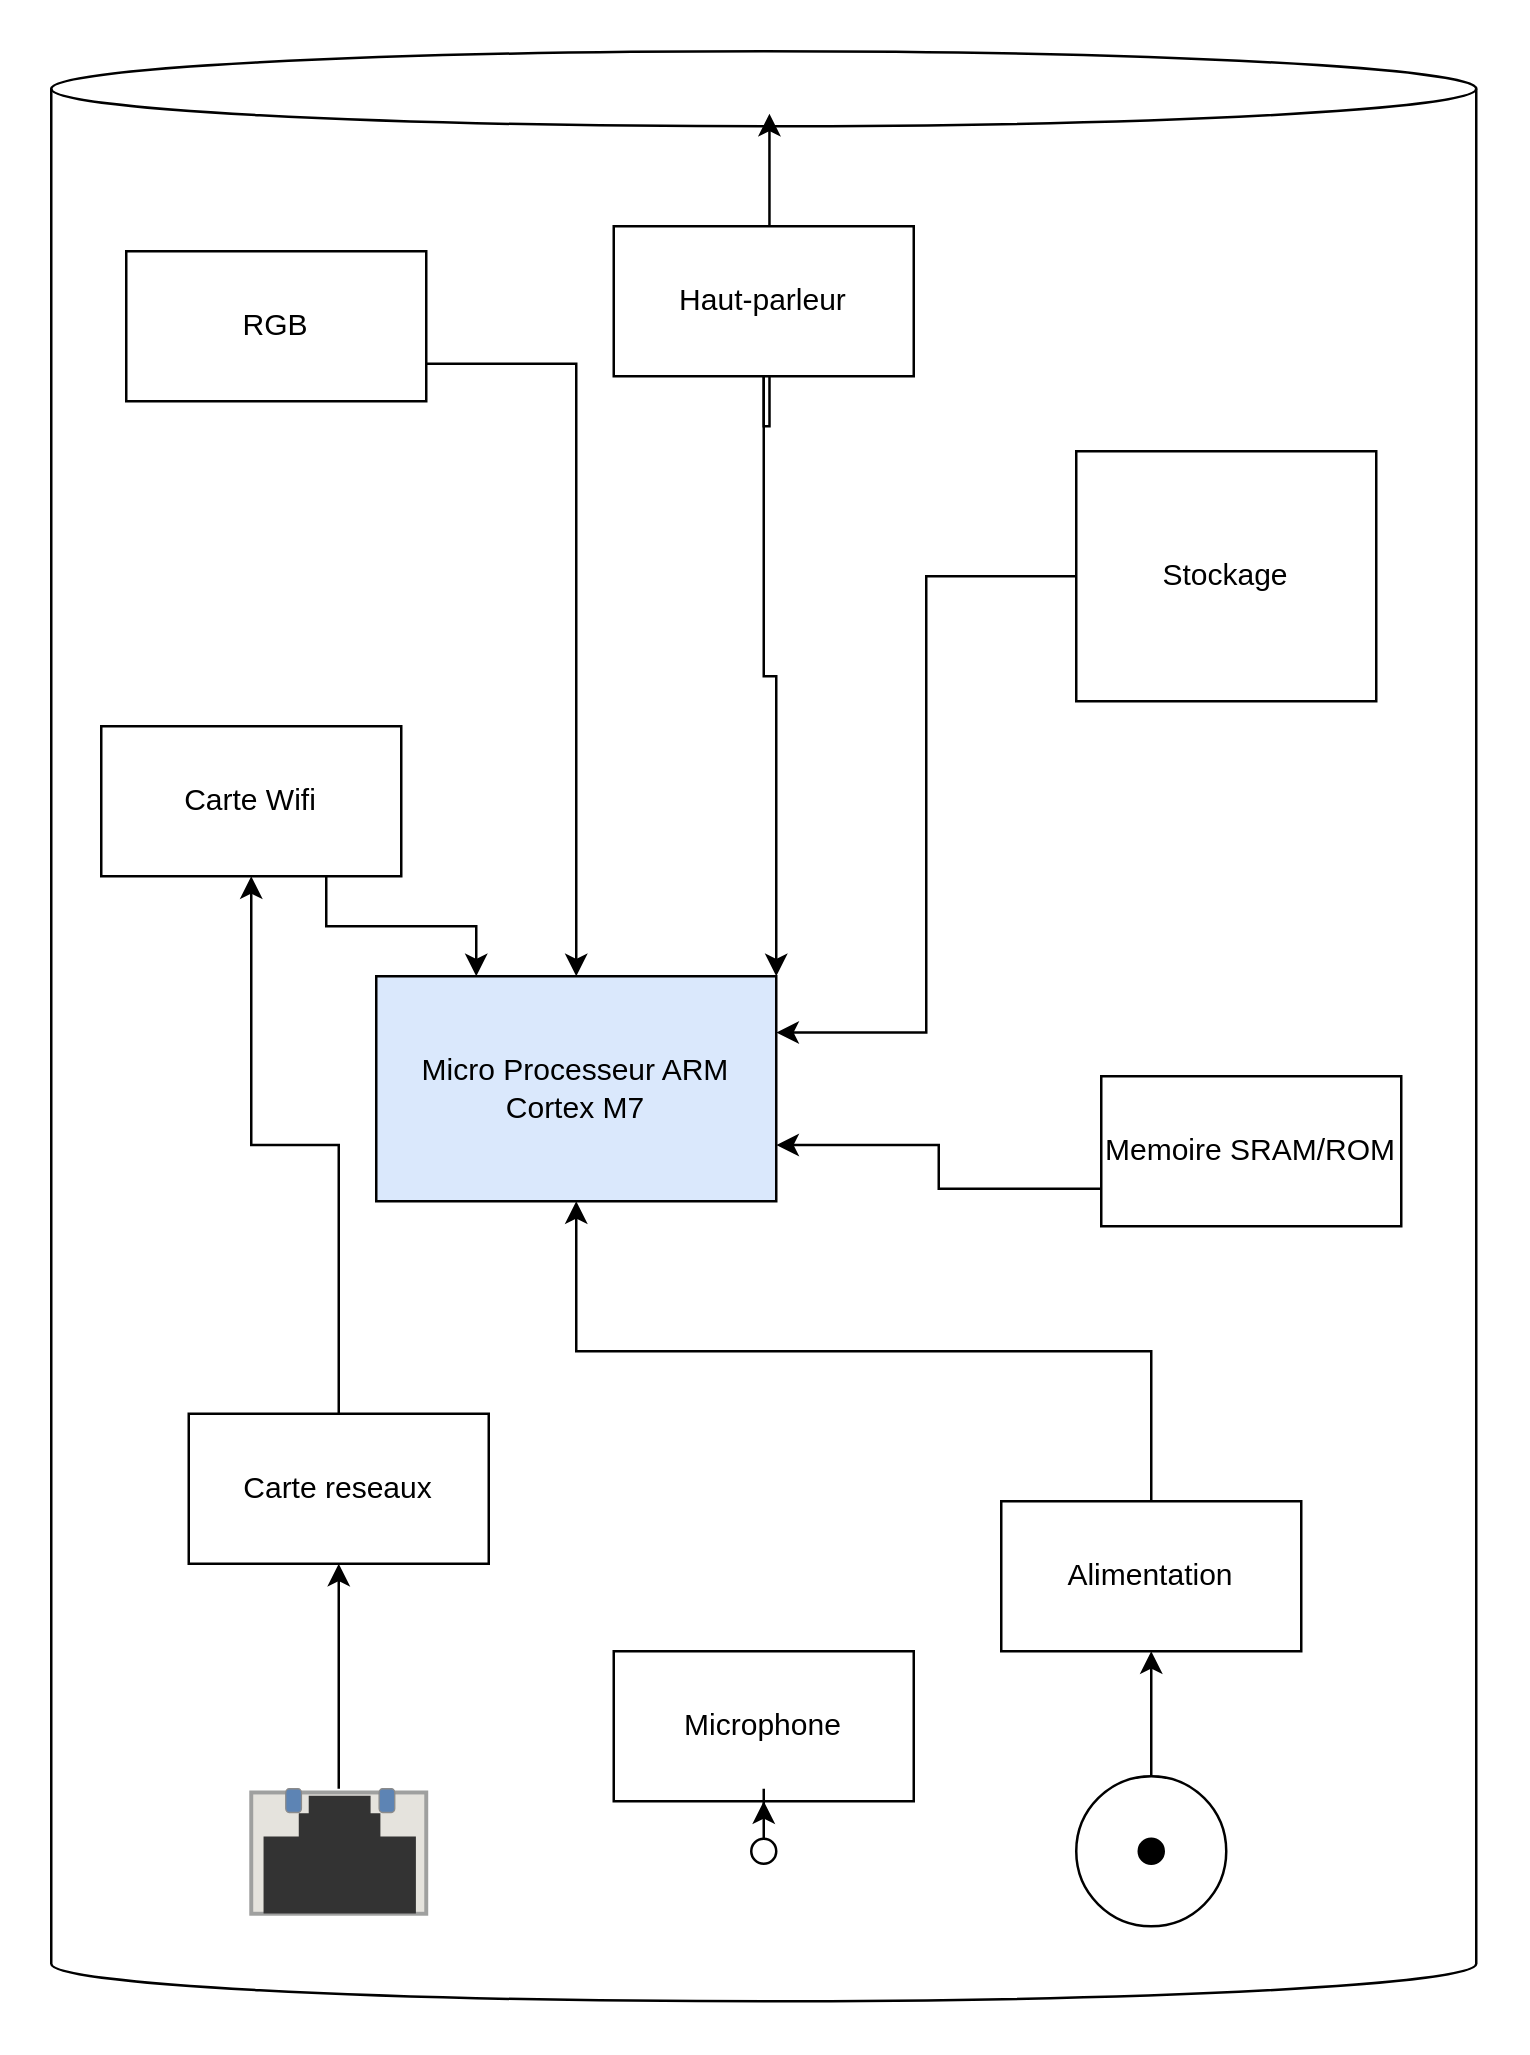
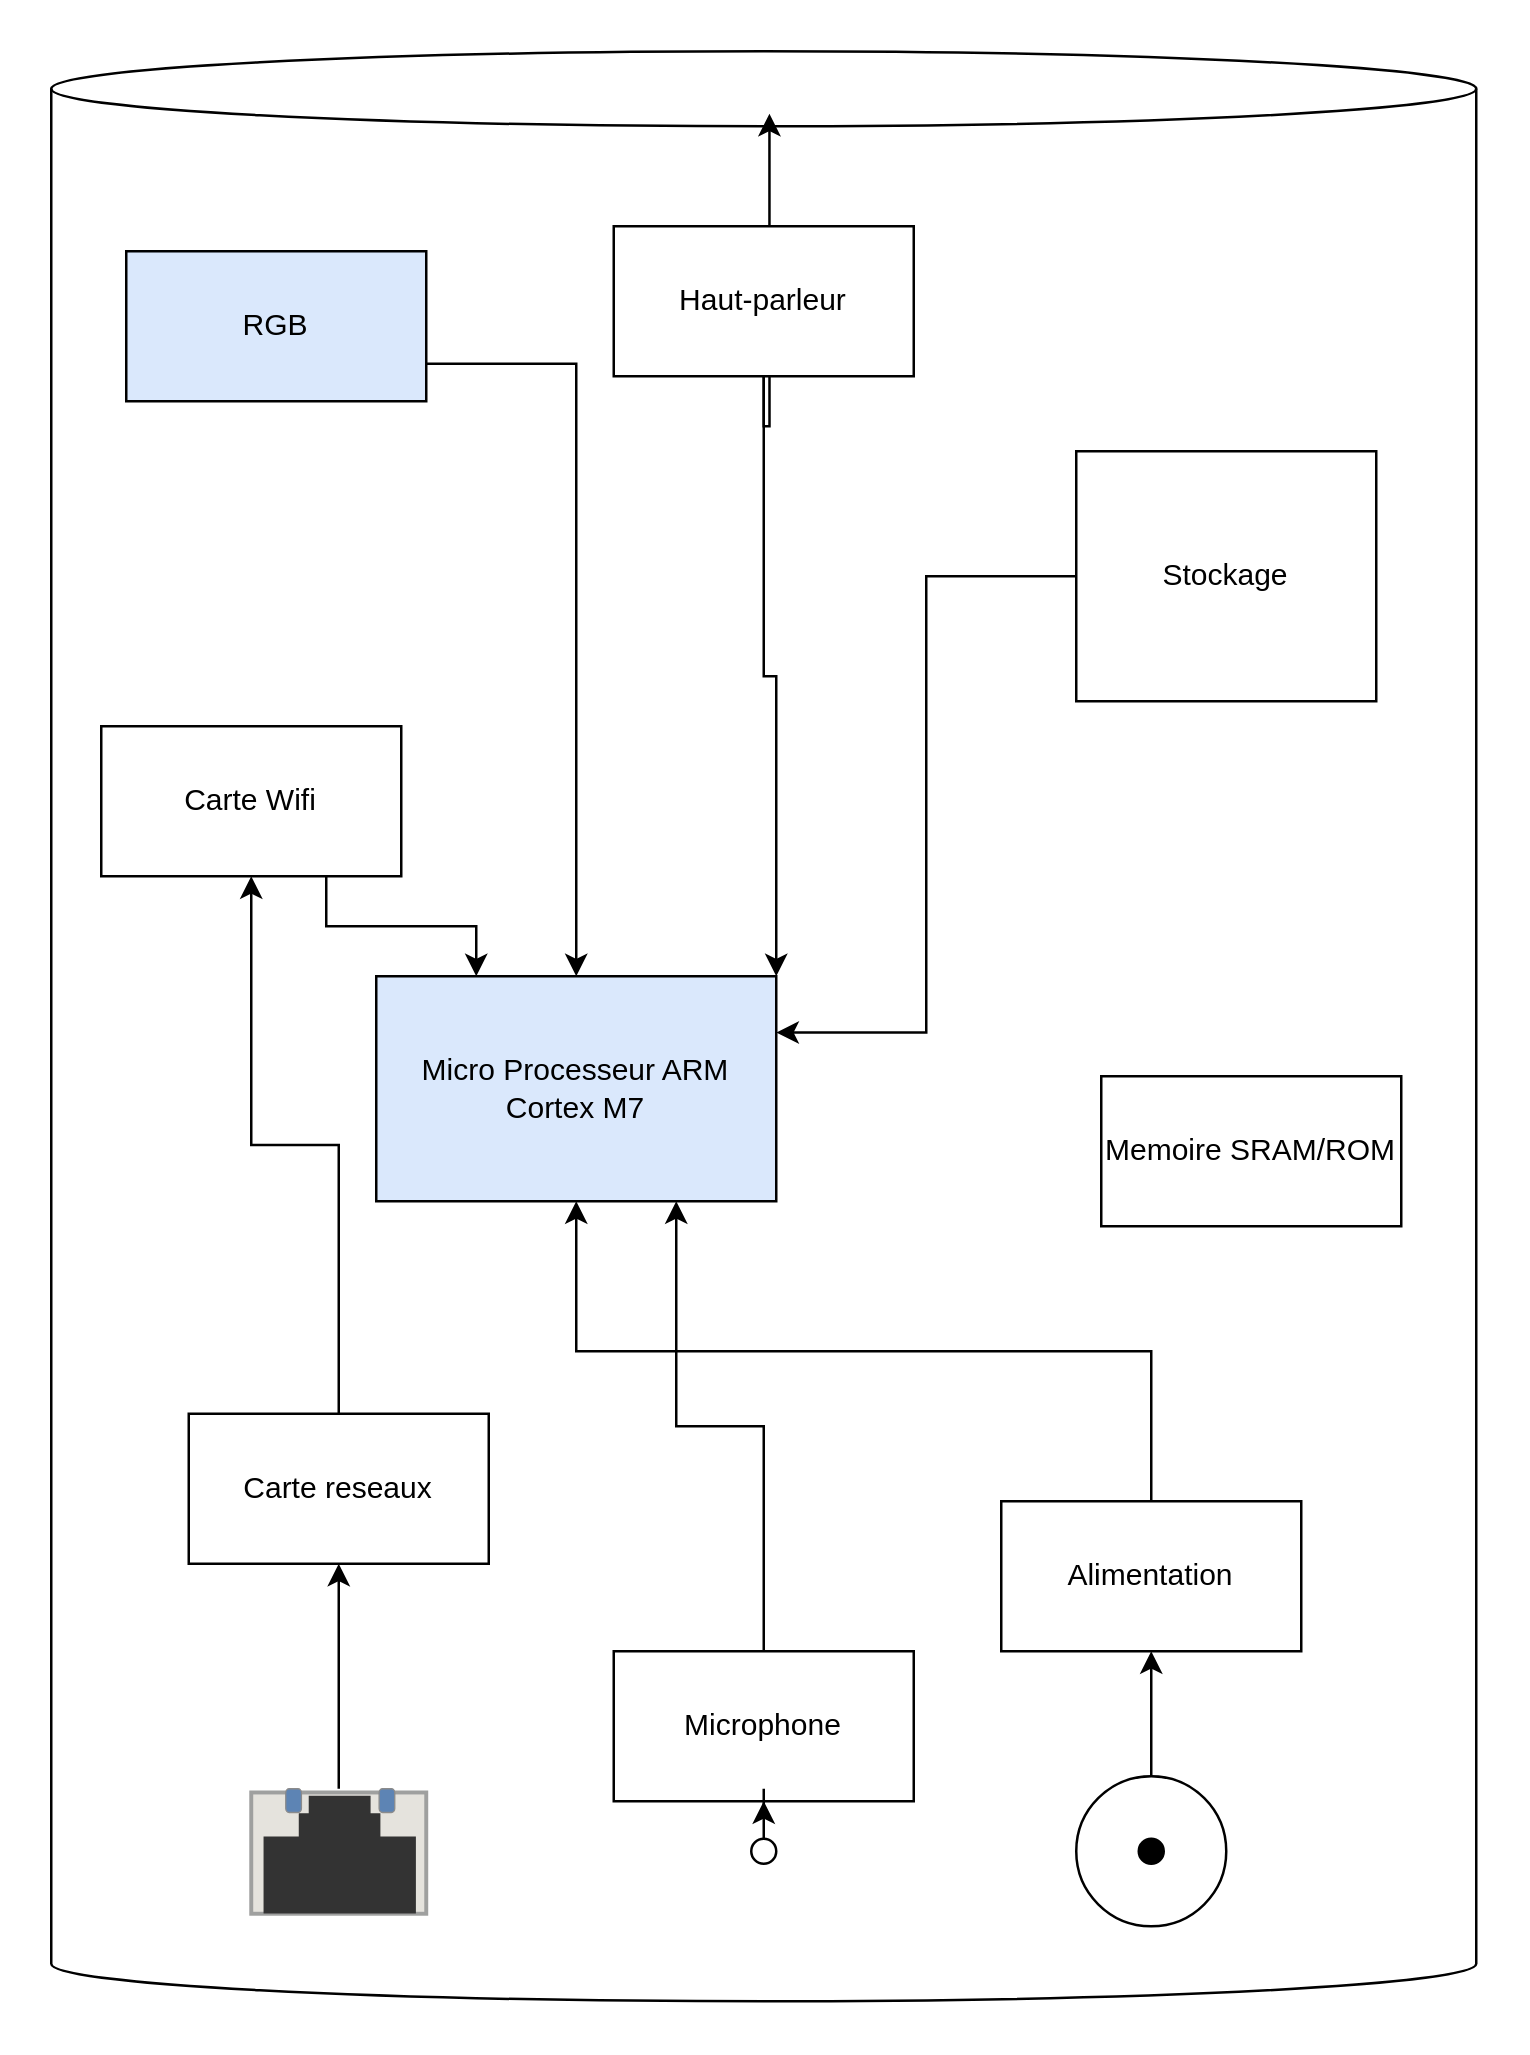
(276, 326) -> (276, 326)
(939, 1176) -> none
none -> (764, 1460)
